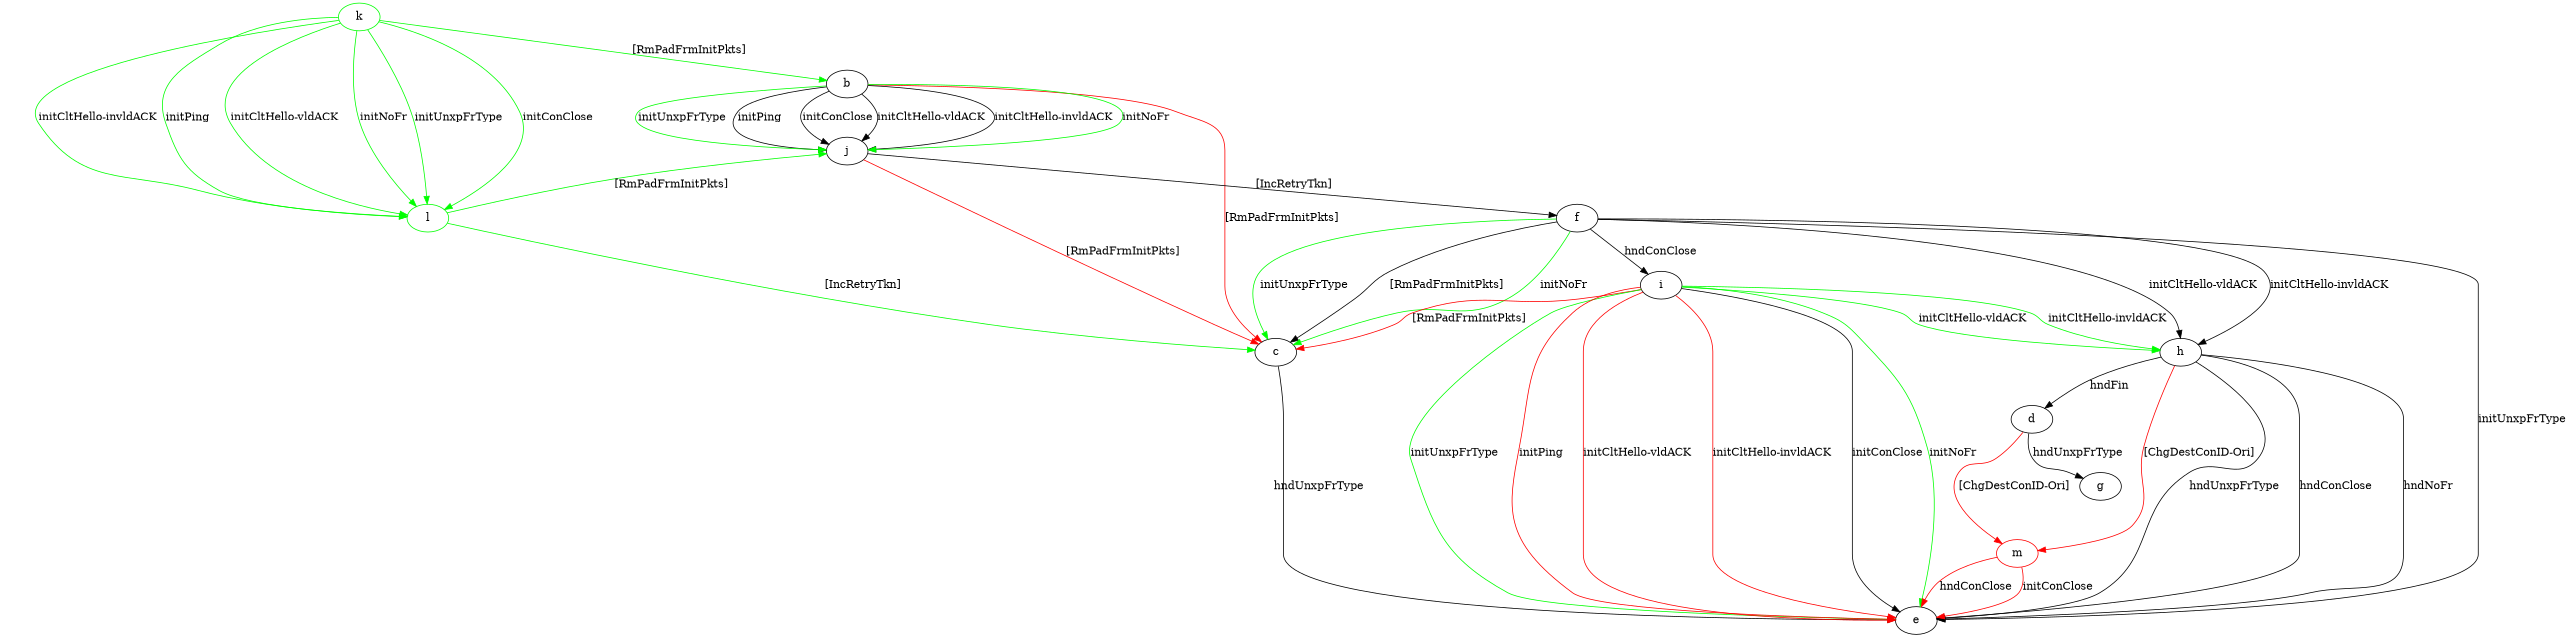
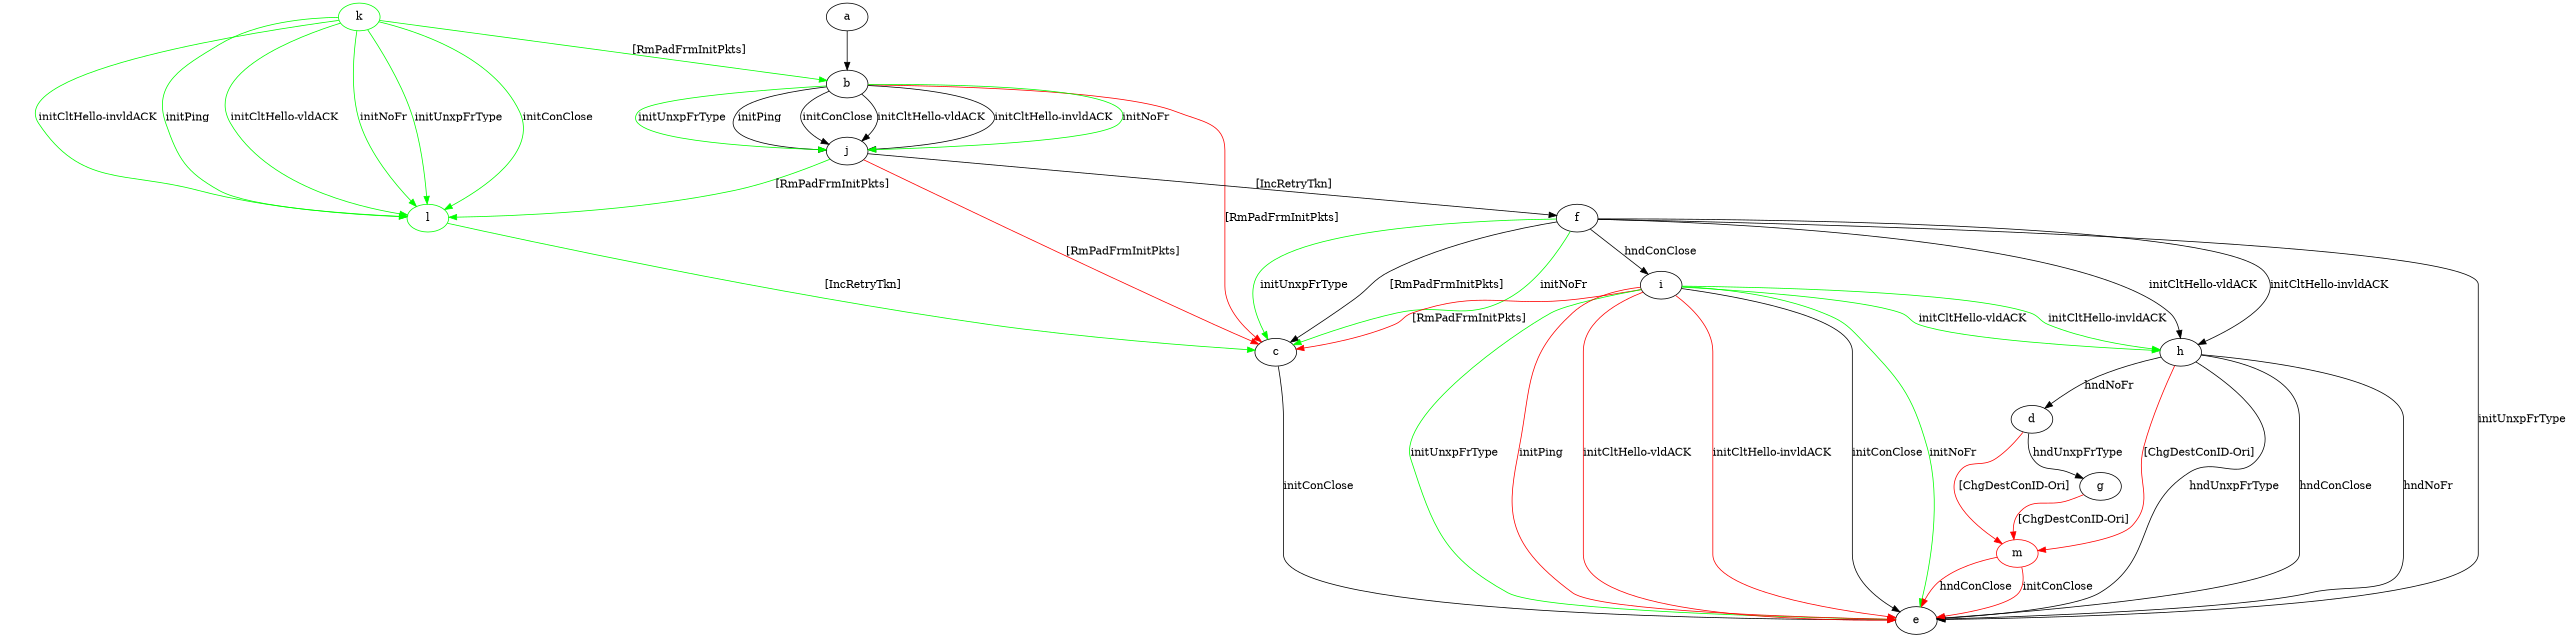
none -> (847, 17)
(632, 176) -> (646, 205)
(2111, 386) -> (2111, 386)
(1320, 486) -> (1320, 486)
none -> (2040, 503)
